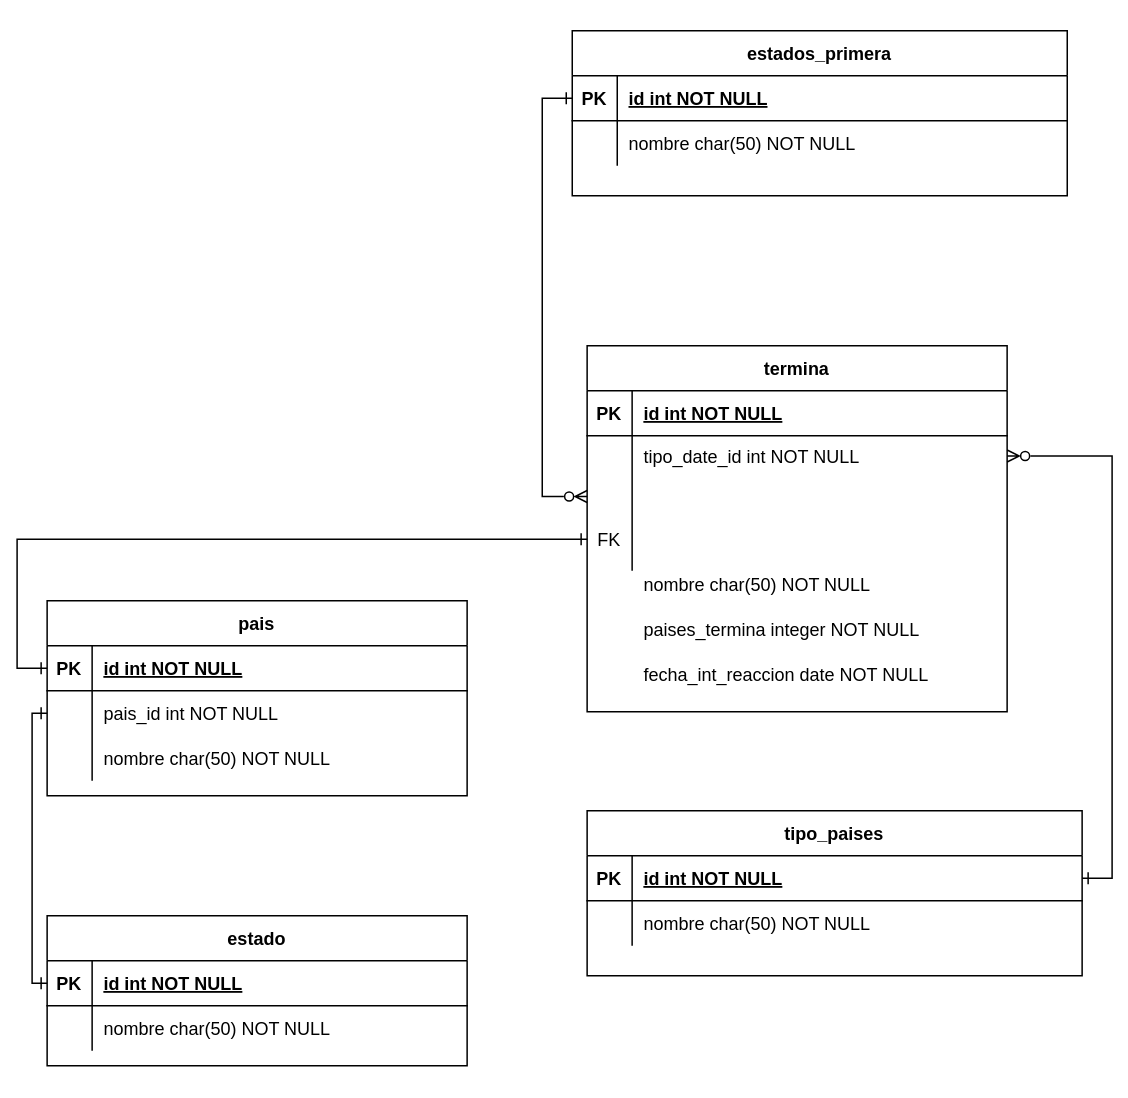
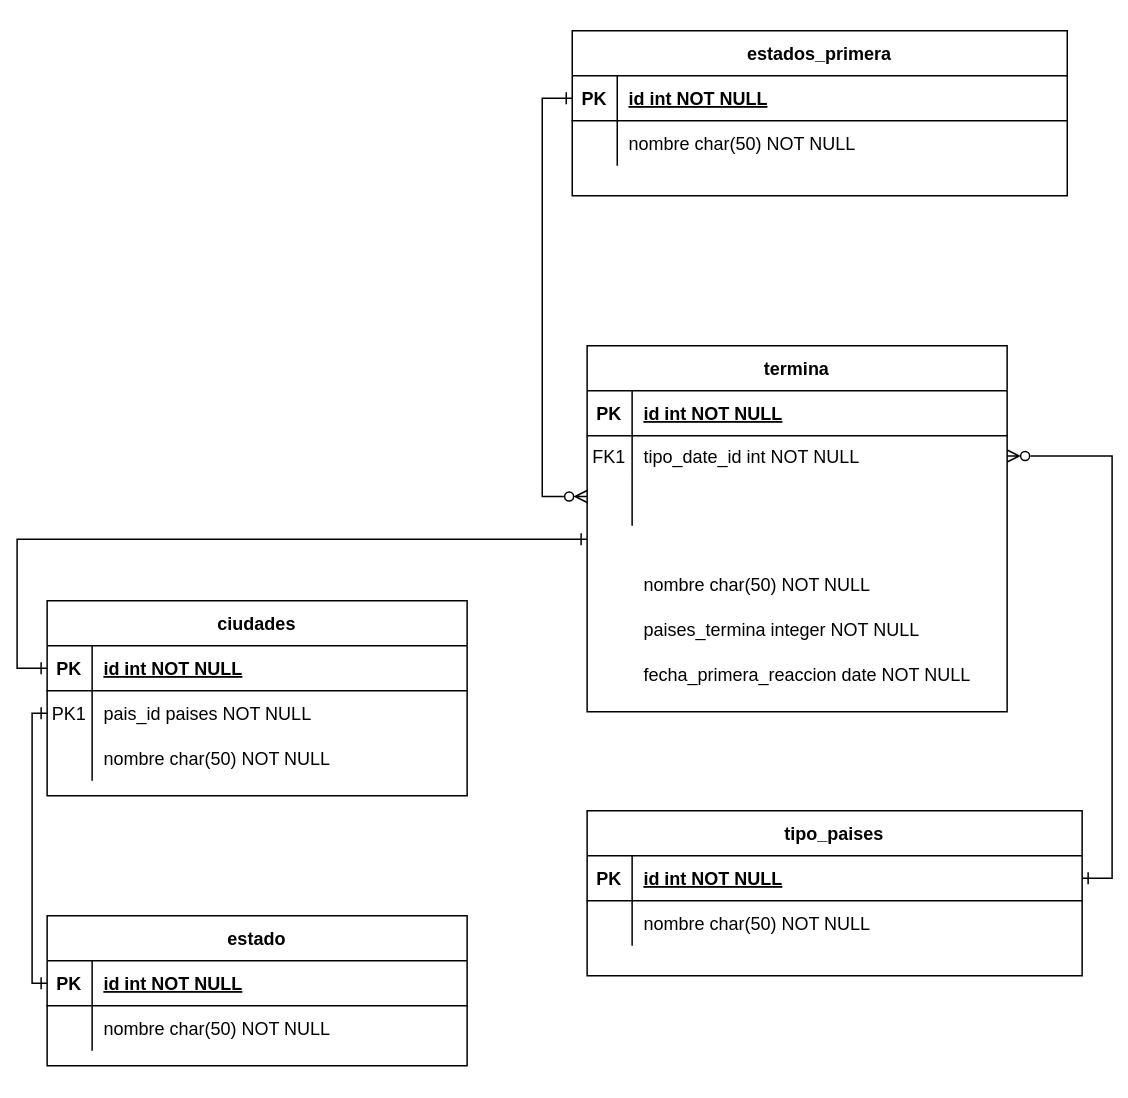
none -> (610, 456)
(610, 539) -> none
(256, 624) -> (256, 624)
(793, 675) -> (813, 675)
none -> (70, 713)
(190, 714) -> (205, 714)
